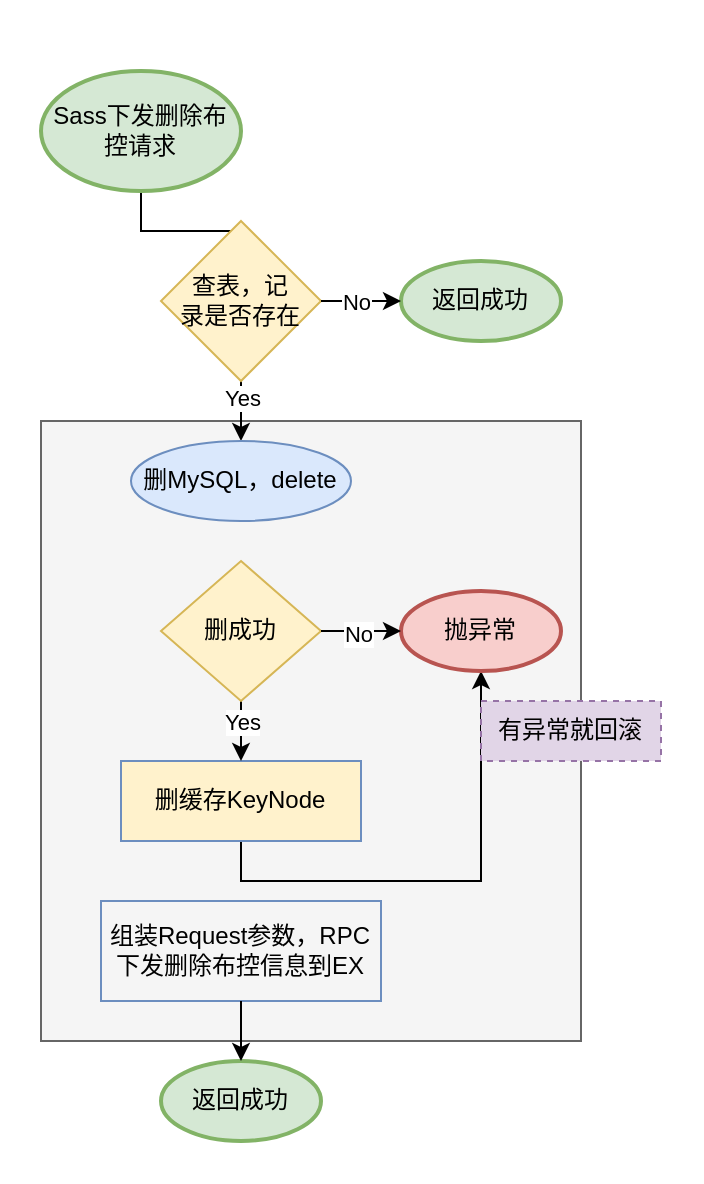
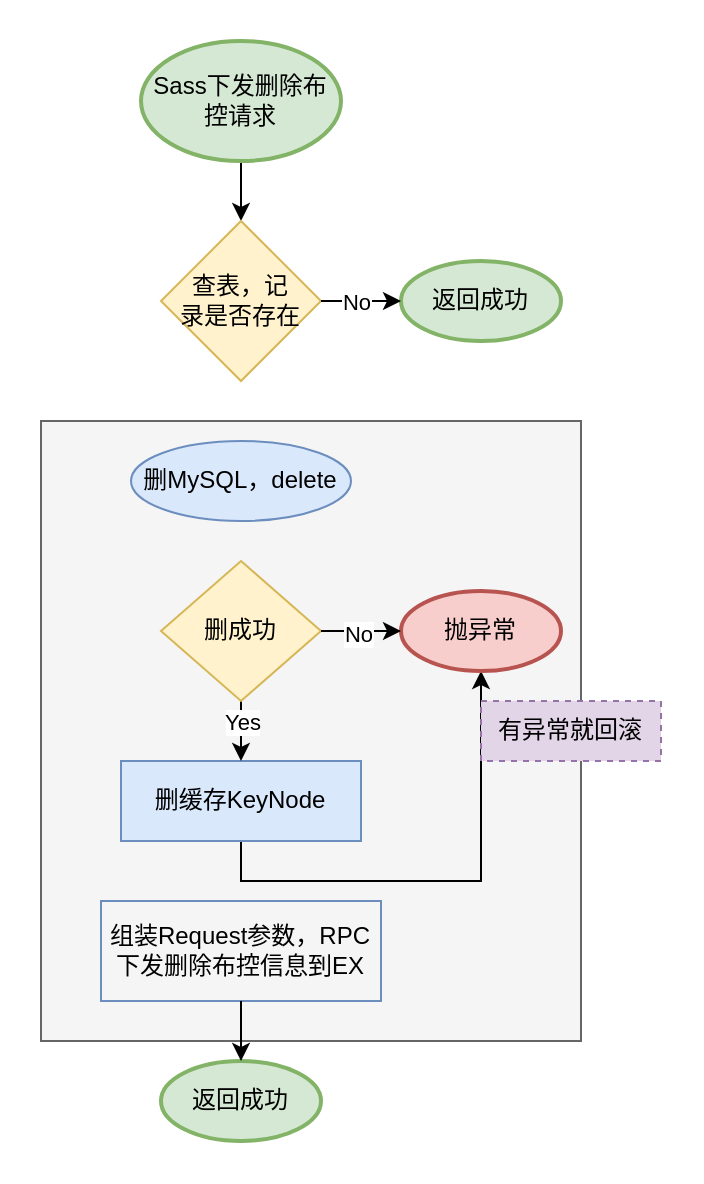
(141, 131) -> (241, 101)
(241, 404) -> none
(241, 801) -> (241, 801)
